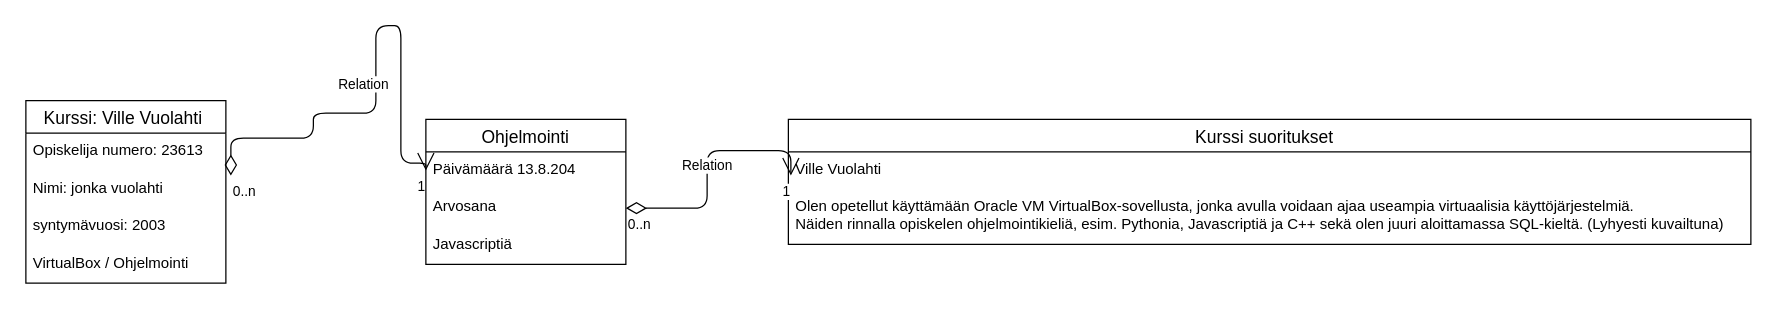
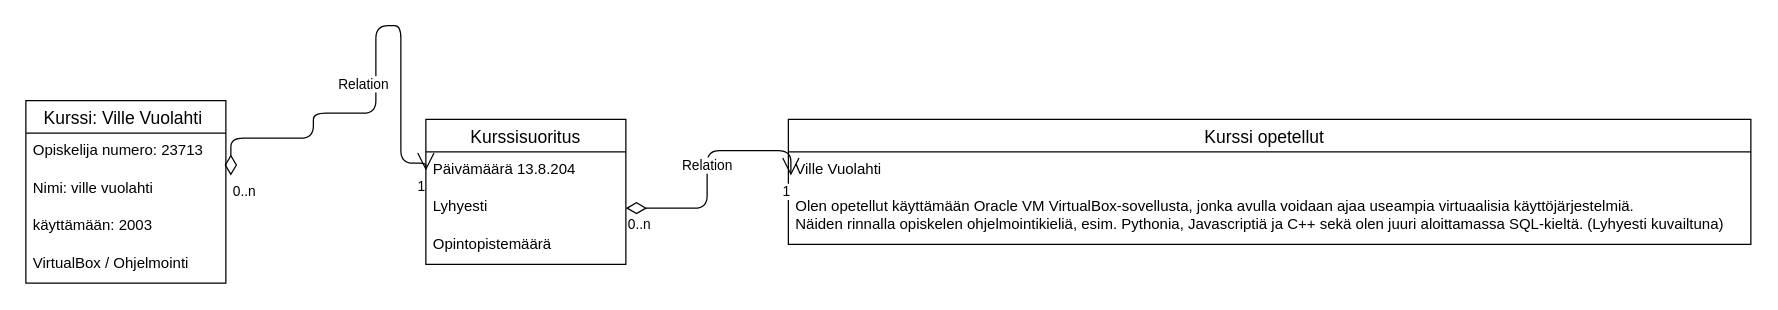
(525, 137) -> (525, 137)
(1269, 137) -> (1269, 137)
(122, 150) -> (122, 150)
(103, 188) -> (97, 188)
(466, 206) -> (464, 206)
(102, 225) -> (96, 225)
(479, 244) -> (496, 244)
